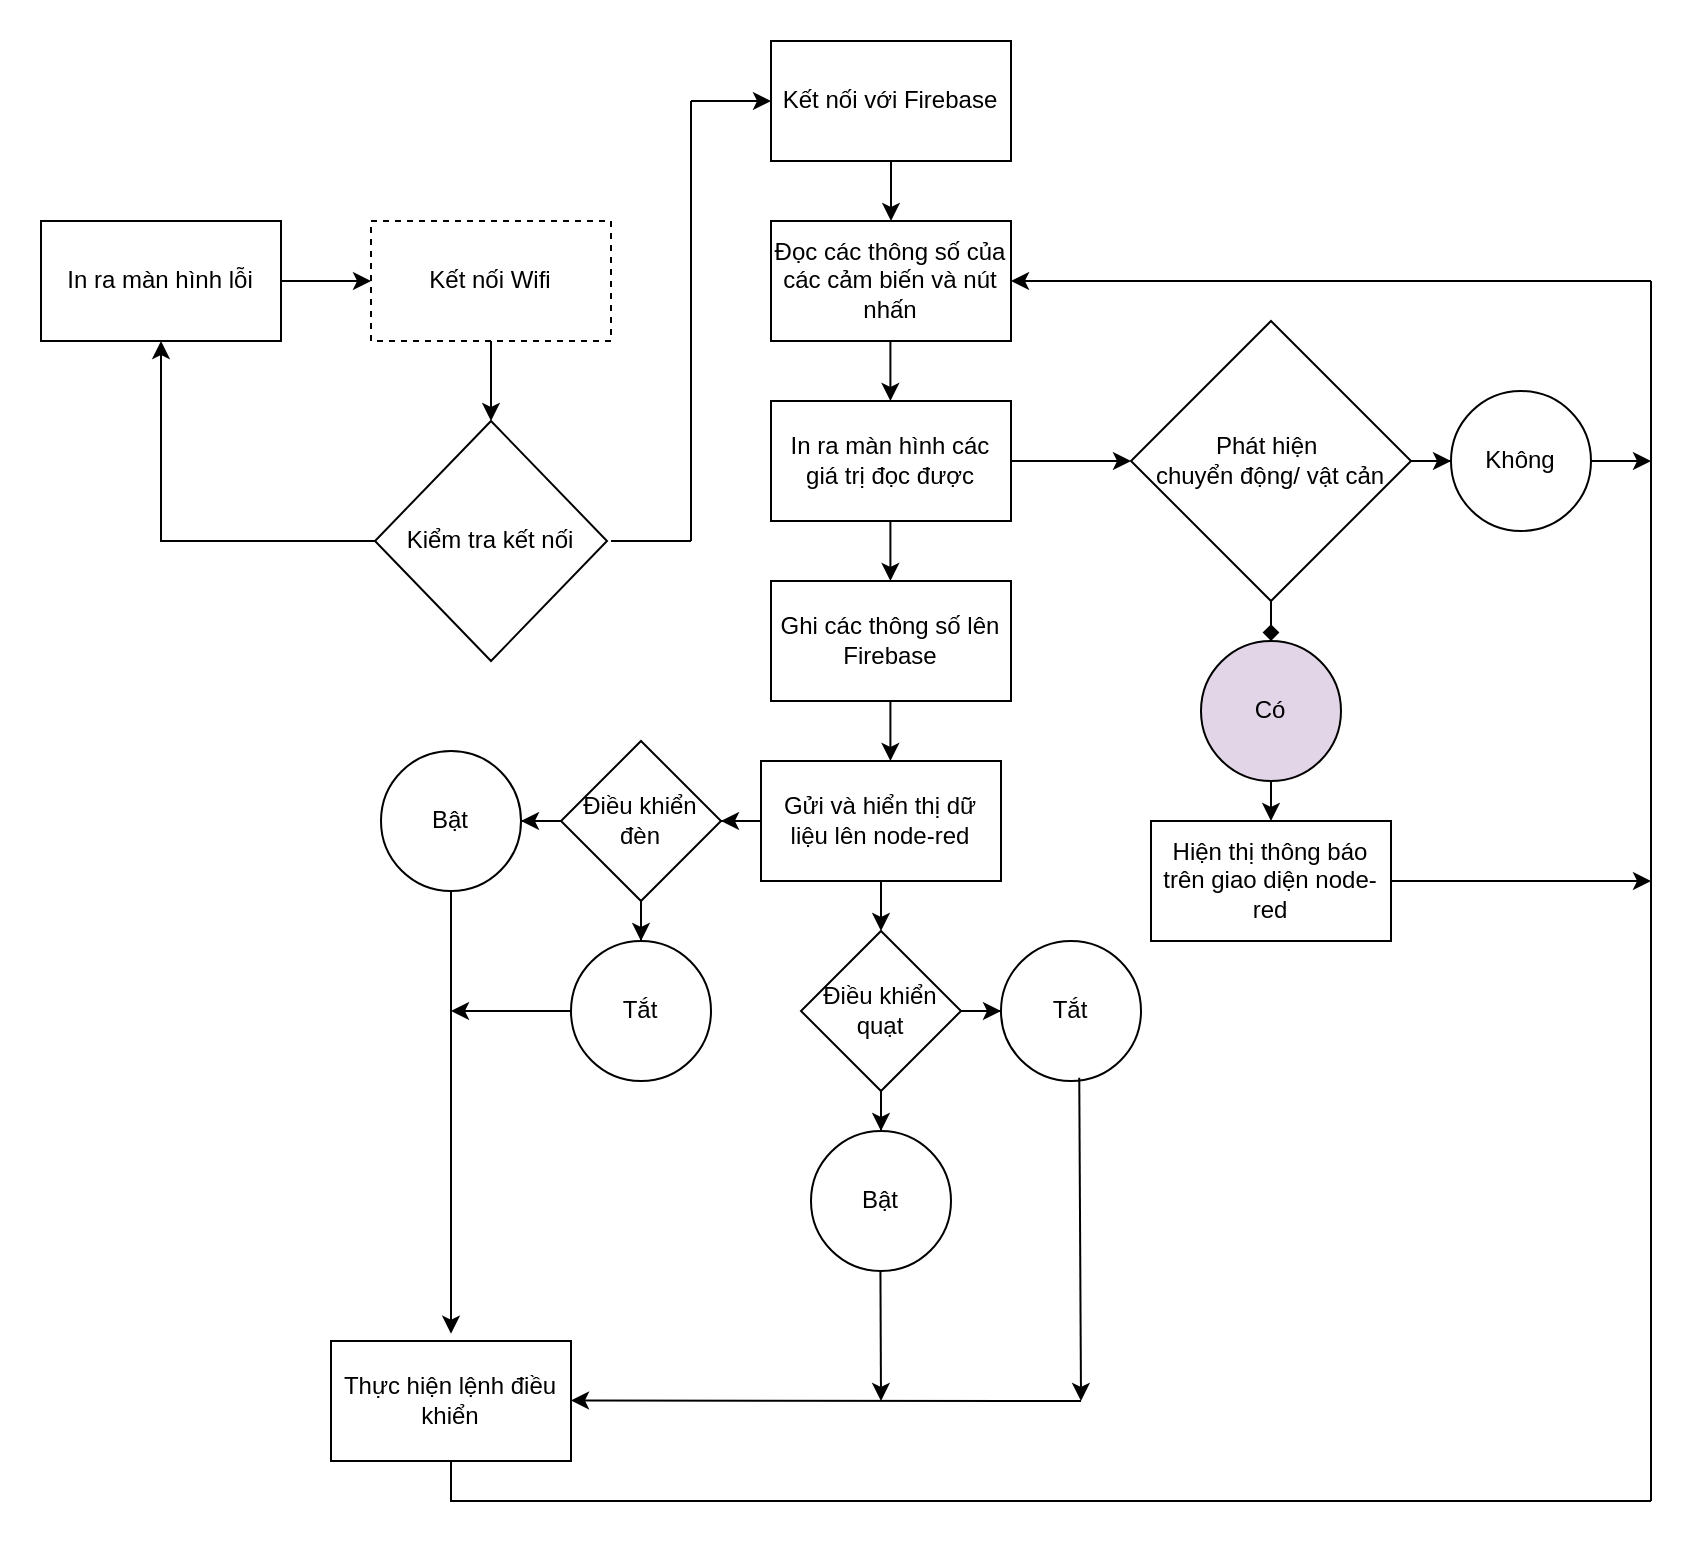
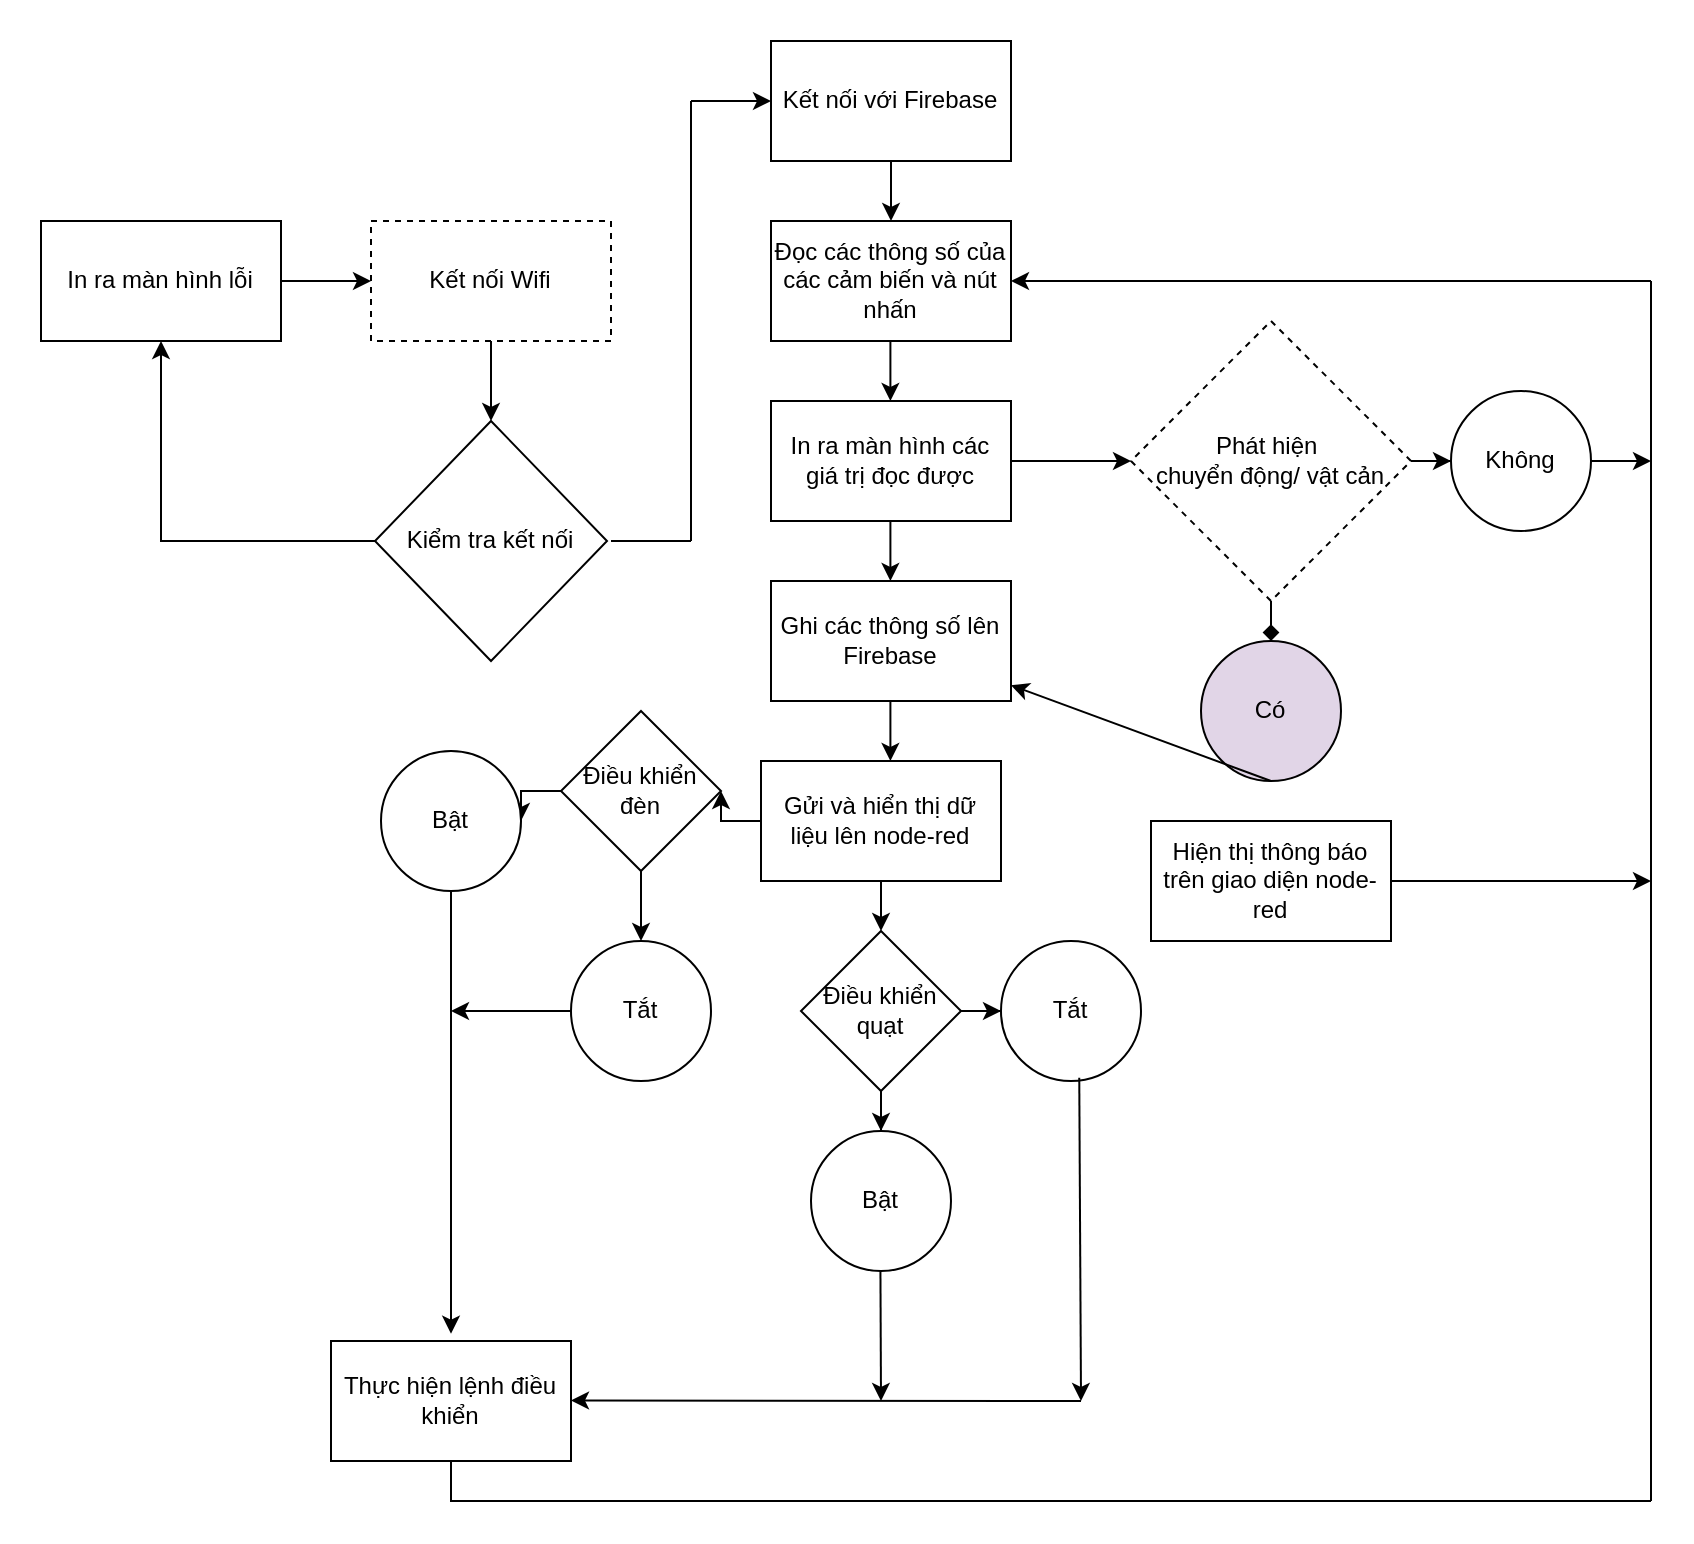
(1271, 461) -> (1271, 461)
(1271, 794) -> (1147, 735)
(641, 821) -> (641, 791)
